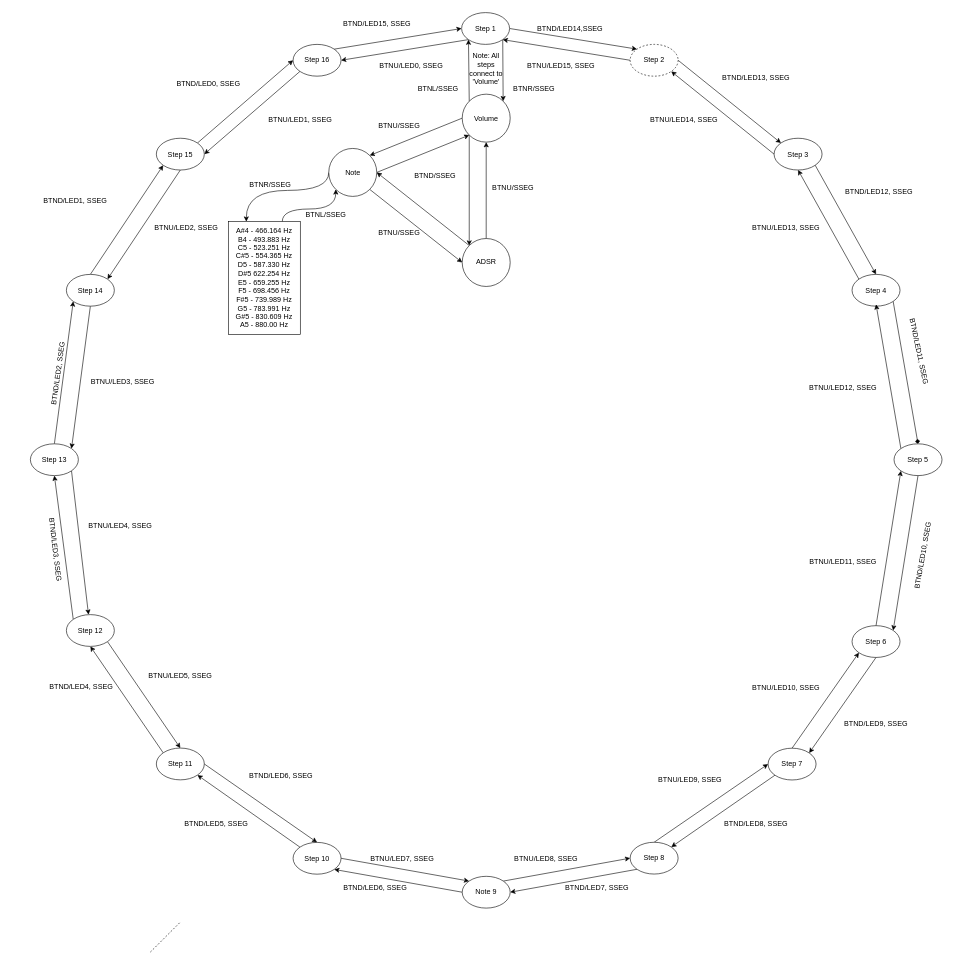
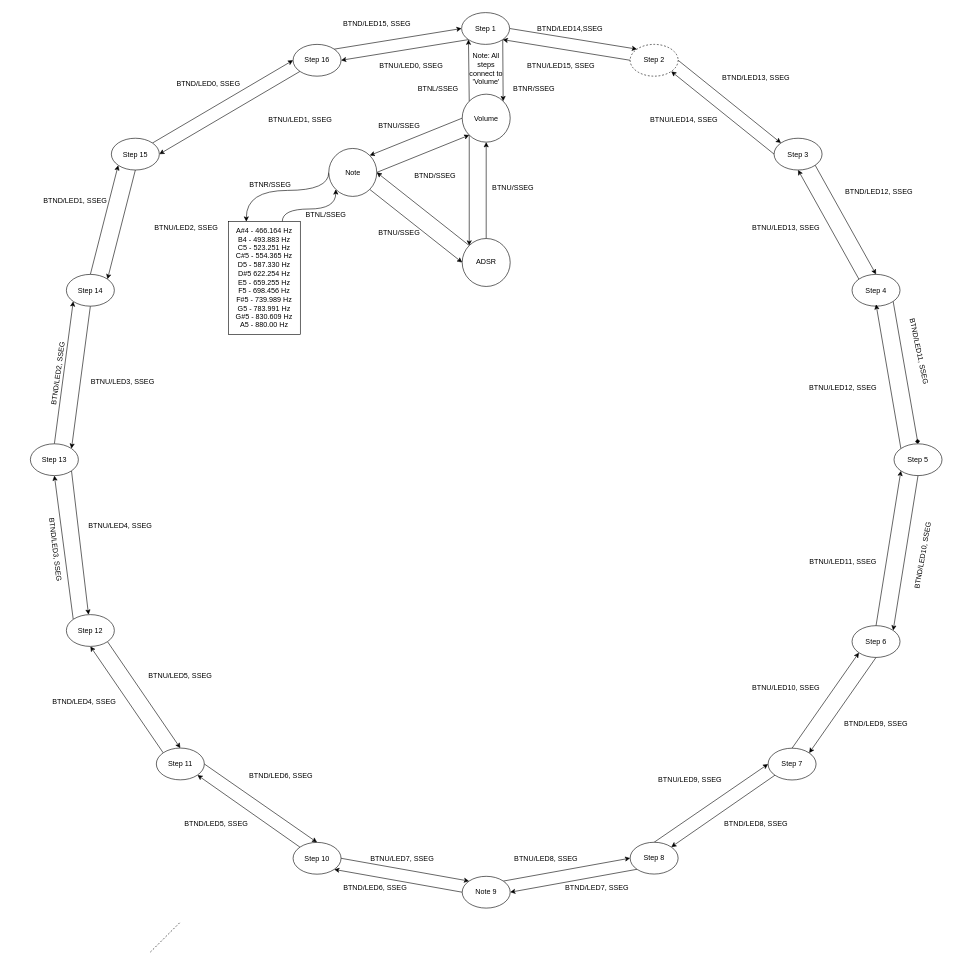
(180, 154) -> (135, 154)
(81, 692) -> (84, 707)
